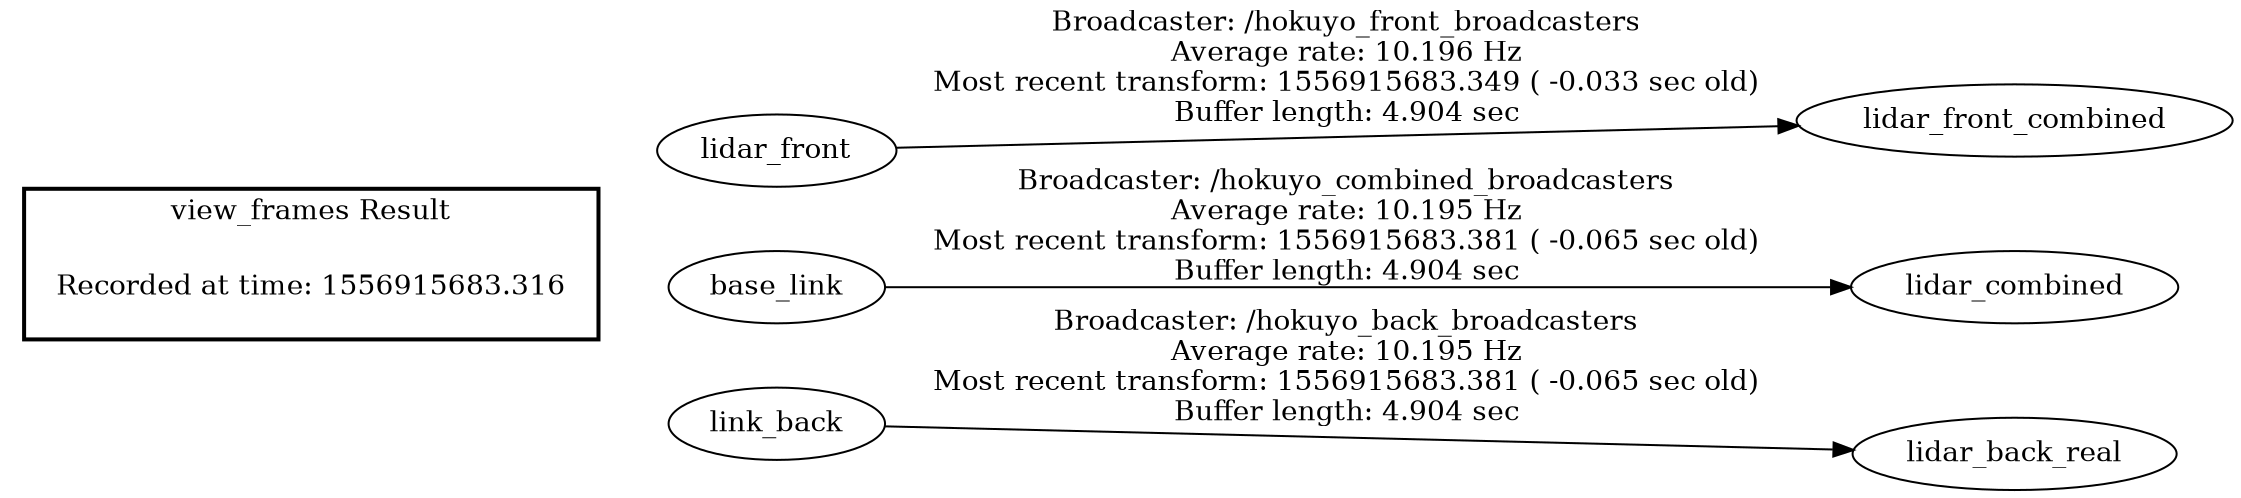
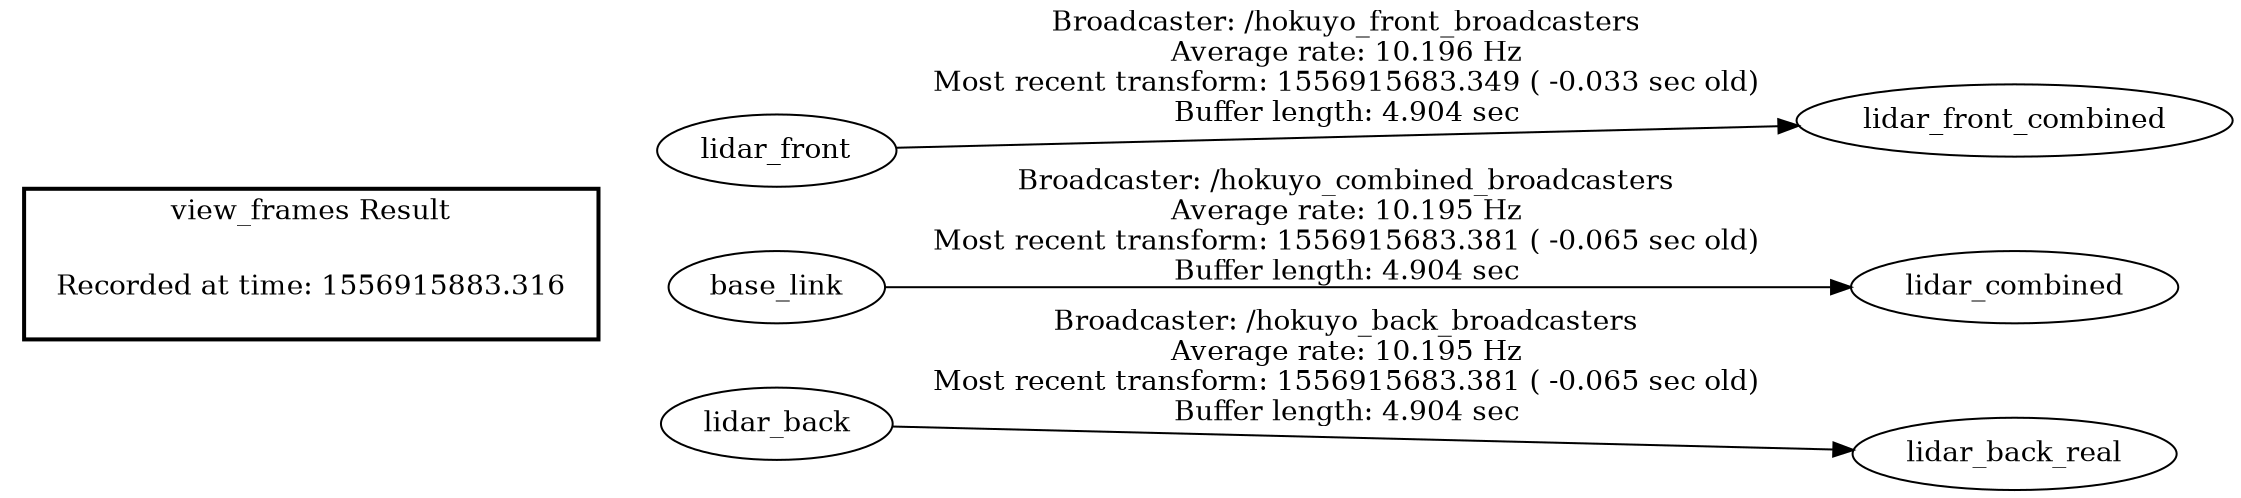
(311, 287) -> (311, 287)
(777, 424) -> (777, 424)
